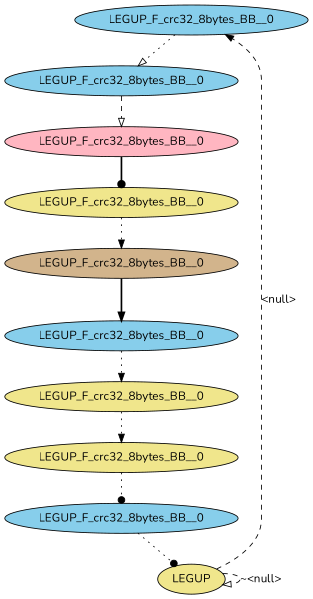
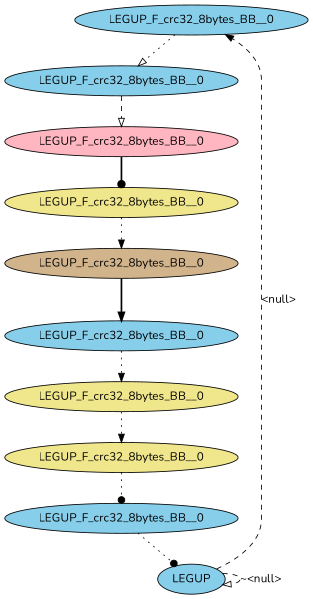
(191, 579) -> (191, 579)
